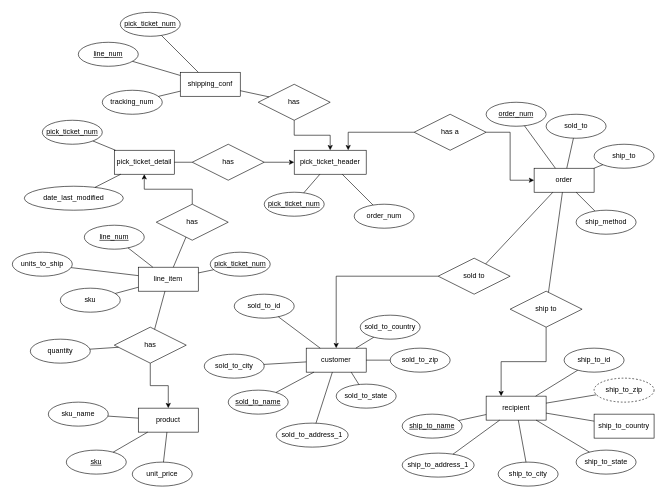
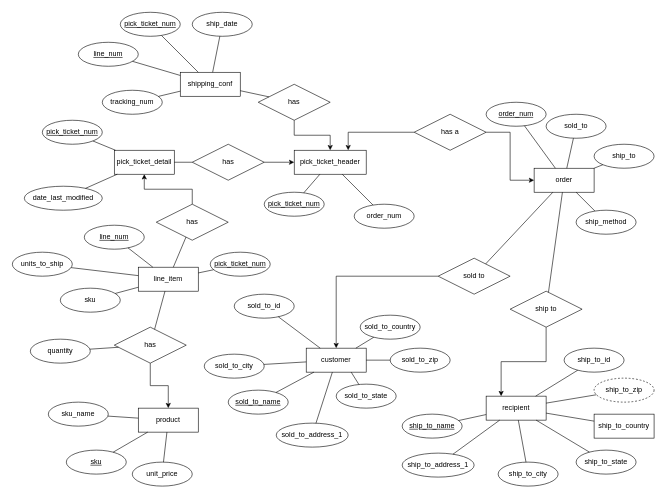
none -> (222, 24)
none -> (216, 54)
(74, 198) -> (63, 198)
